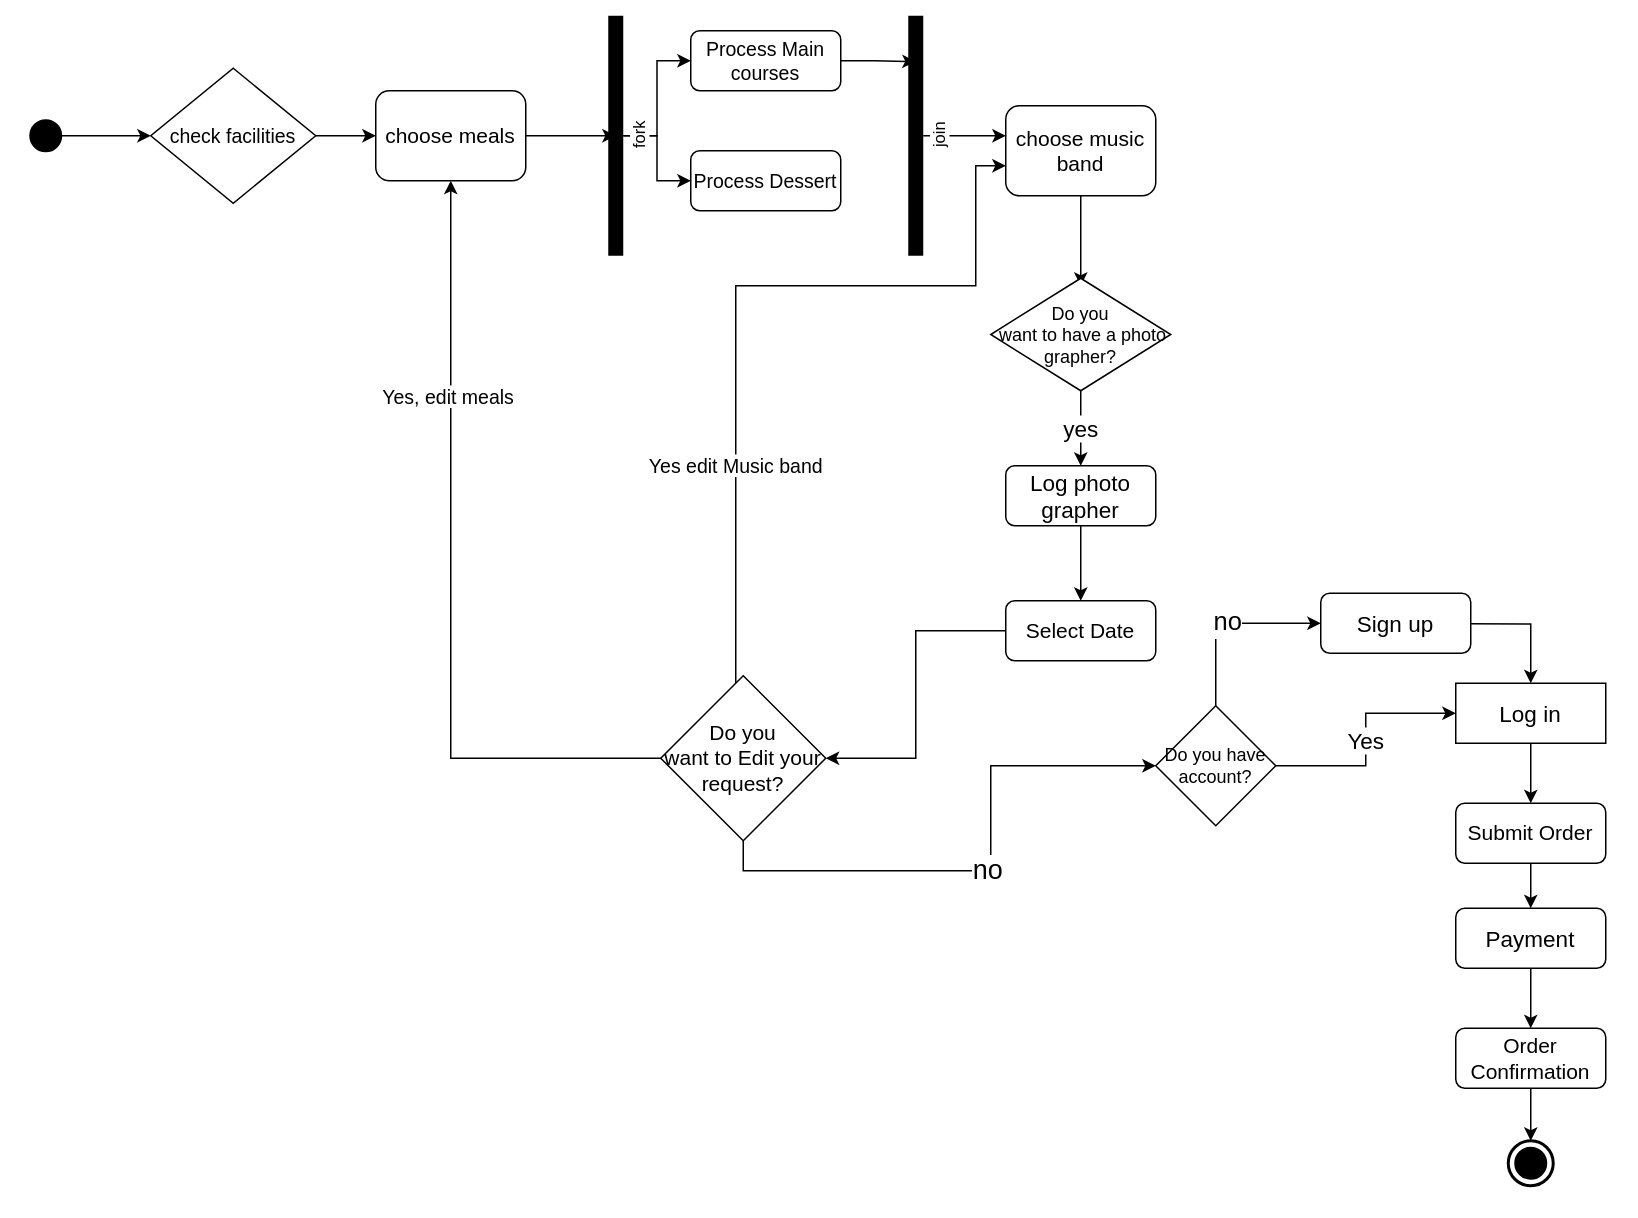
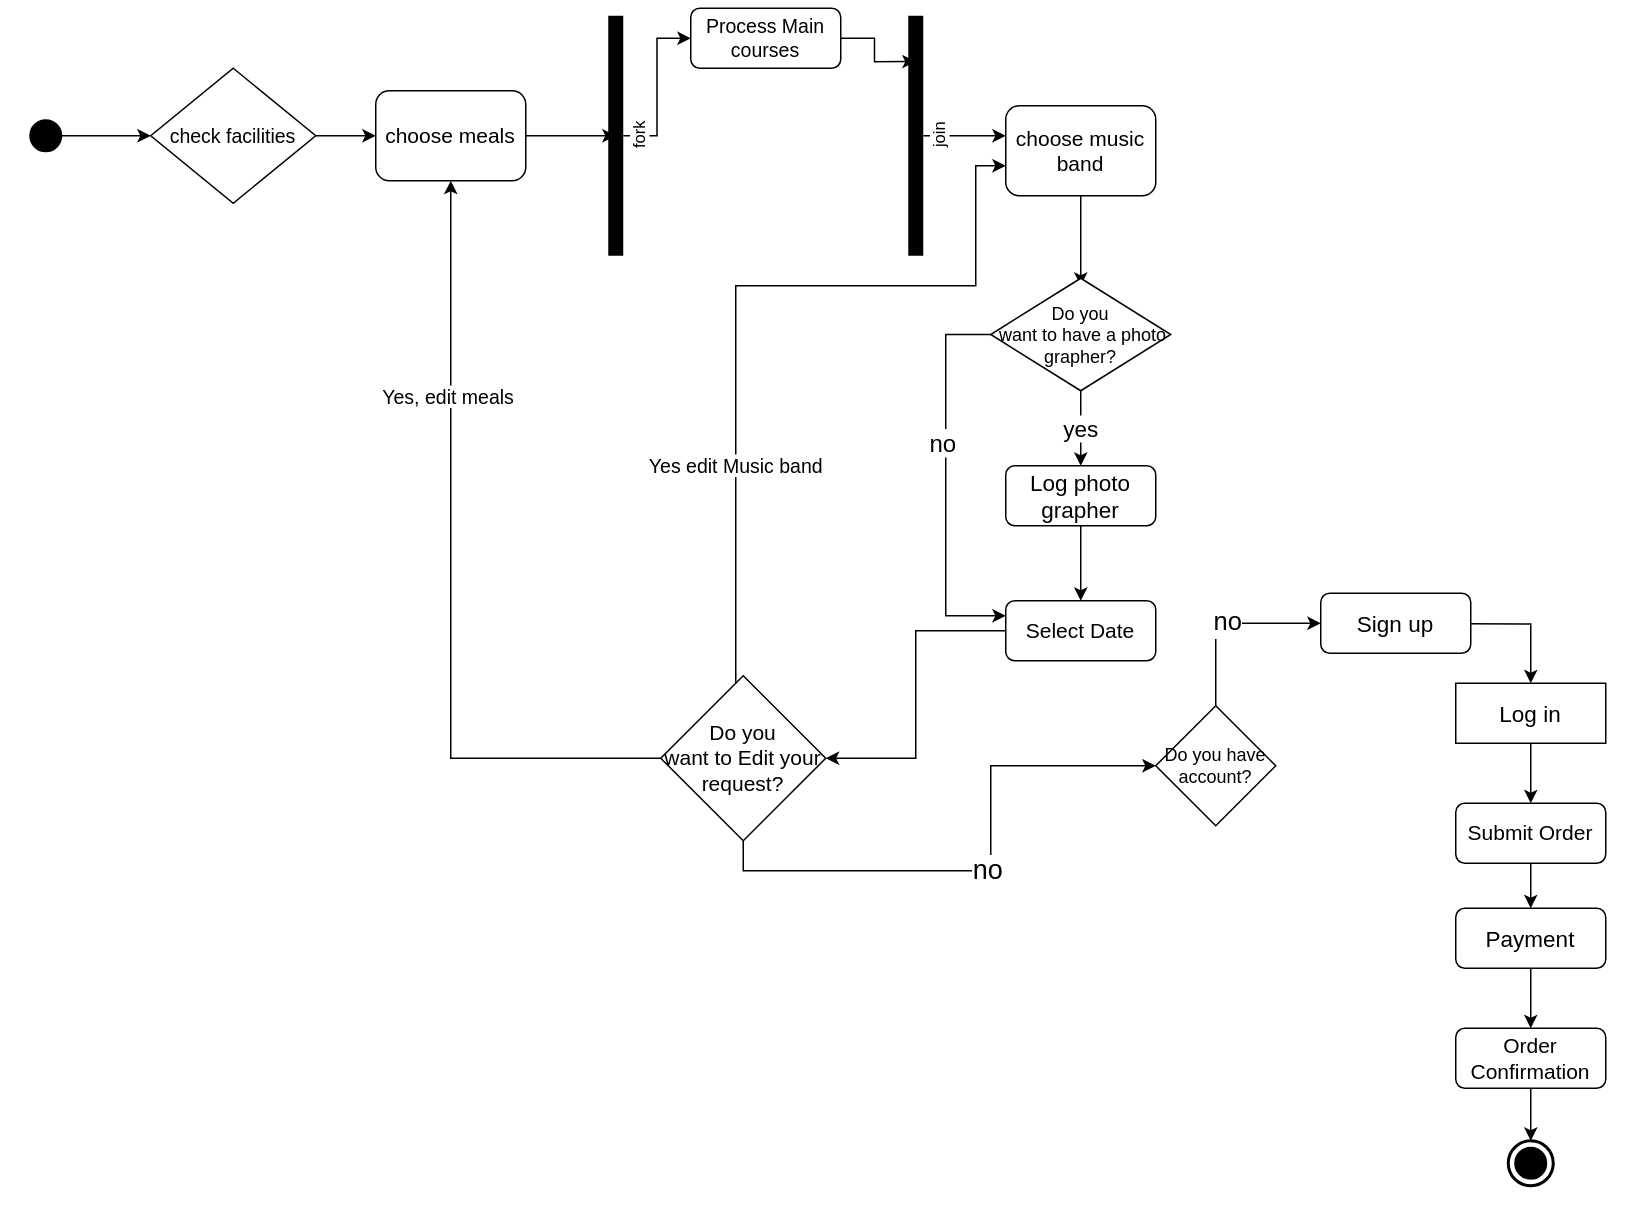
(766, 61) -> (766, 38)
(657, 171) -> none
(766, 181) -> none
none -> (946, 478)
(1366, 745) -> none
